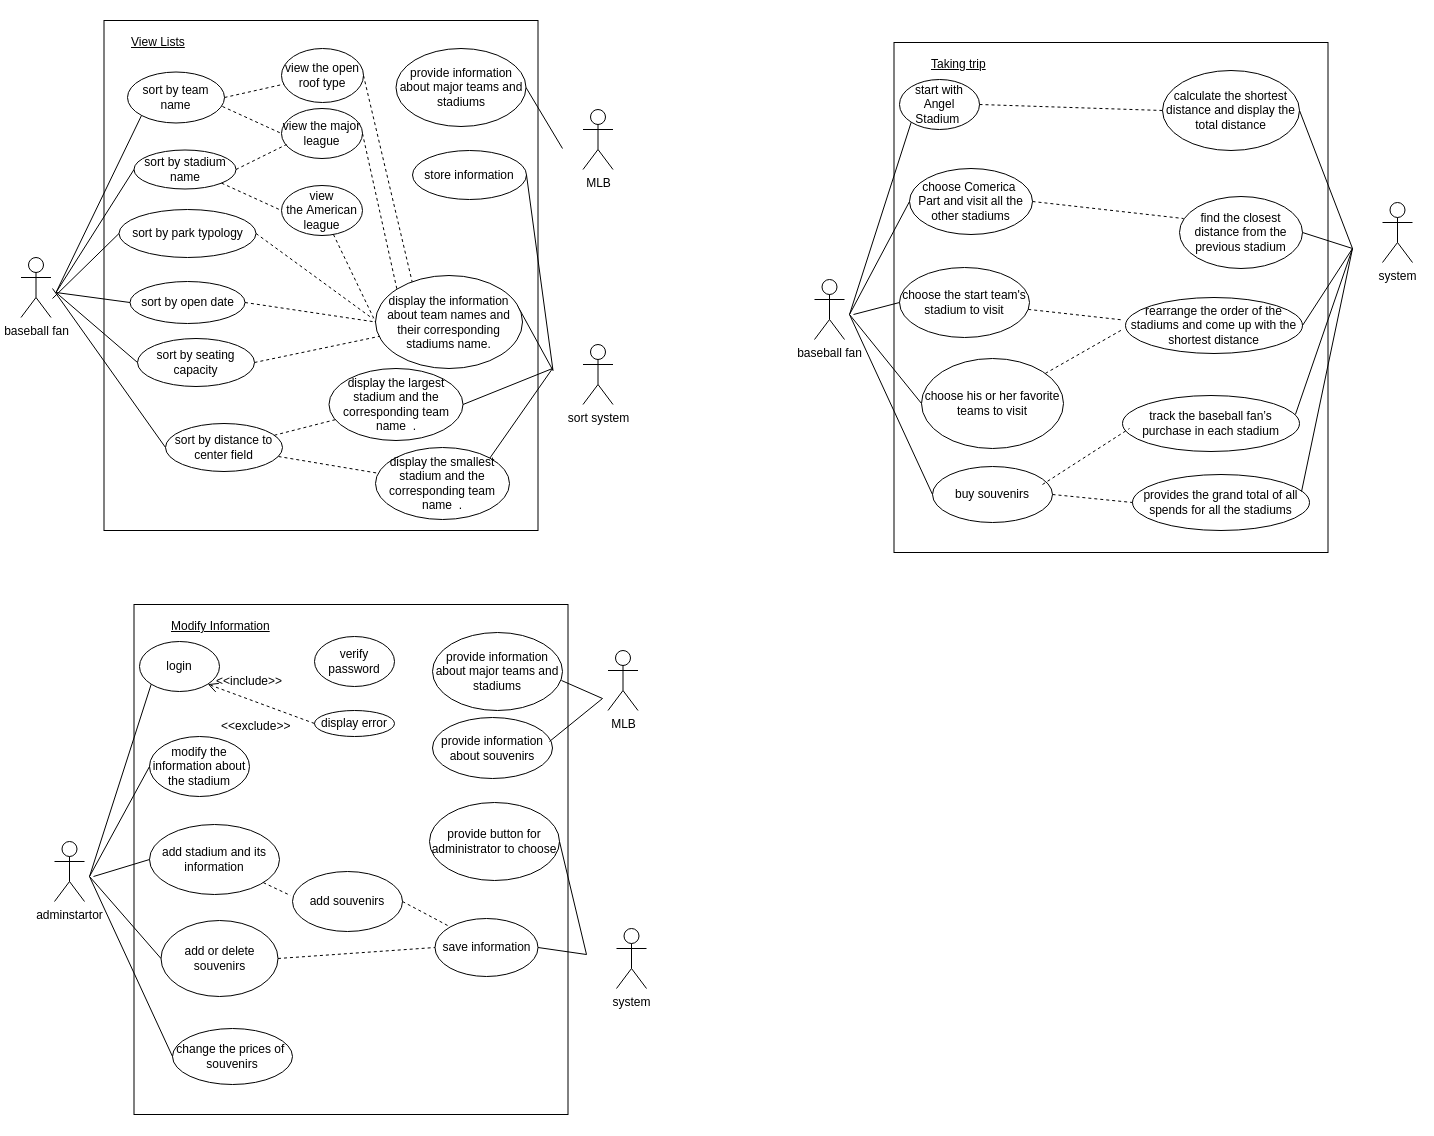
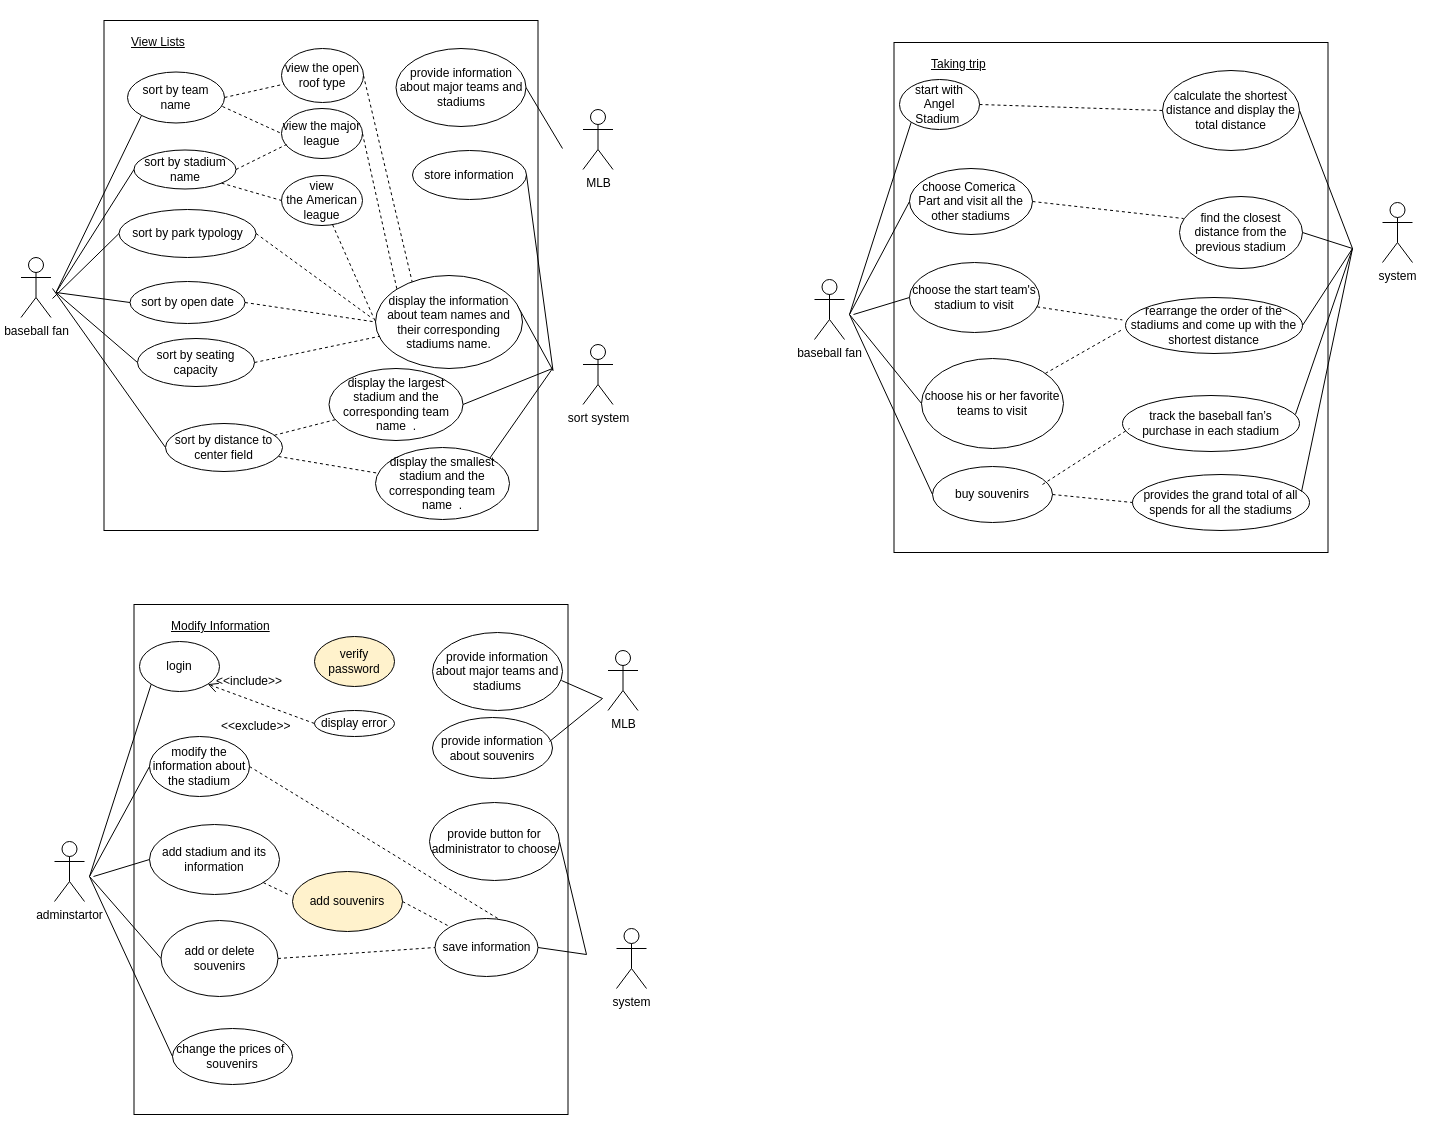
(322, 211) -> (322, 201)
(965, 303) -> (975, 298)
(355, 662) -> (355, 662)
none -> (373, 842)
(348, 902) -> (348, 902)
